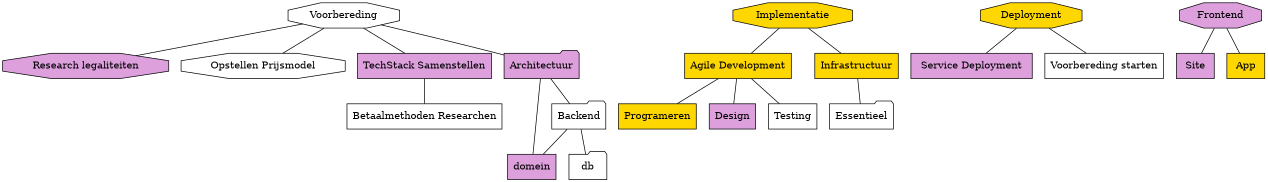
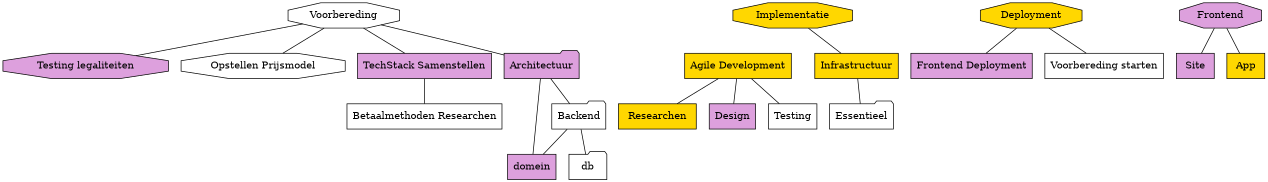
(765, 41) -> none
(86, 66) -> (86, 66)
(972, 66) -> (972, 66)
(657, 116) -> (657, 116)
